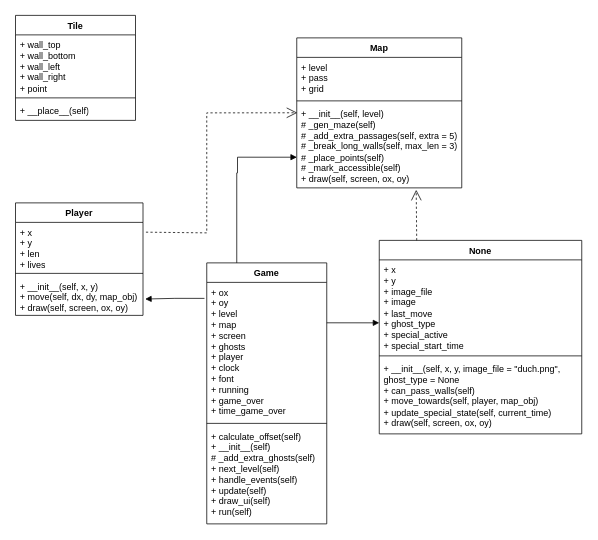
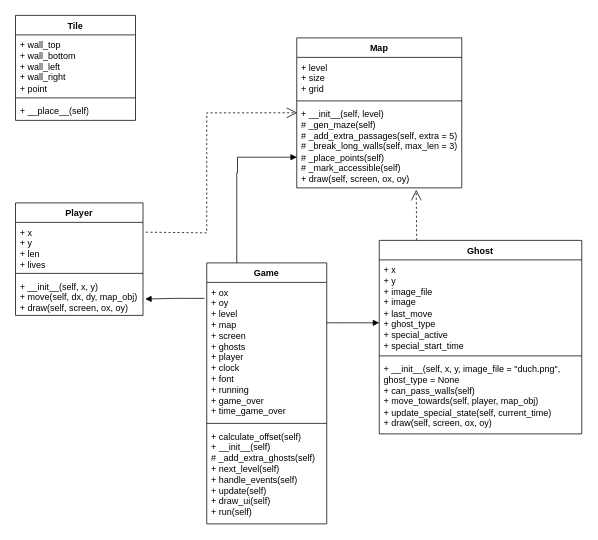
(315, 79) -> (315, 79)
(480, 251) -> (480, 251)
